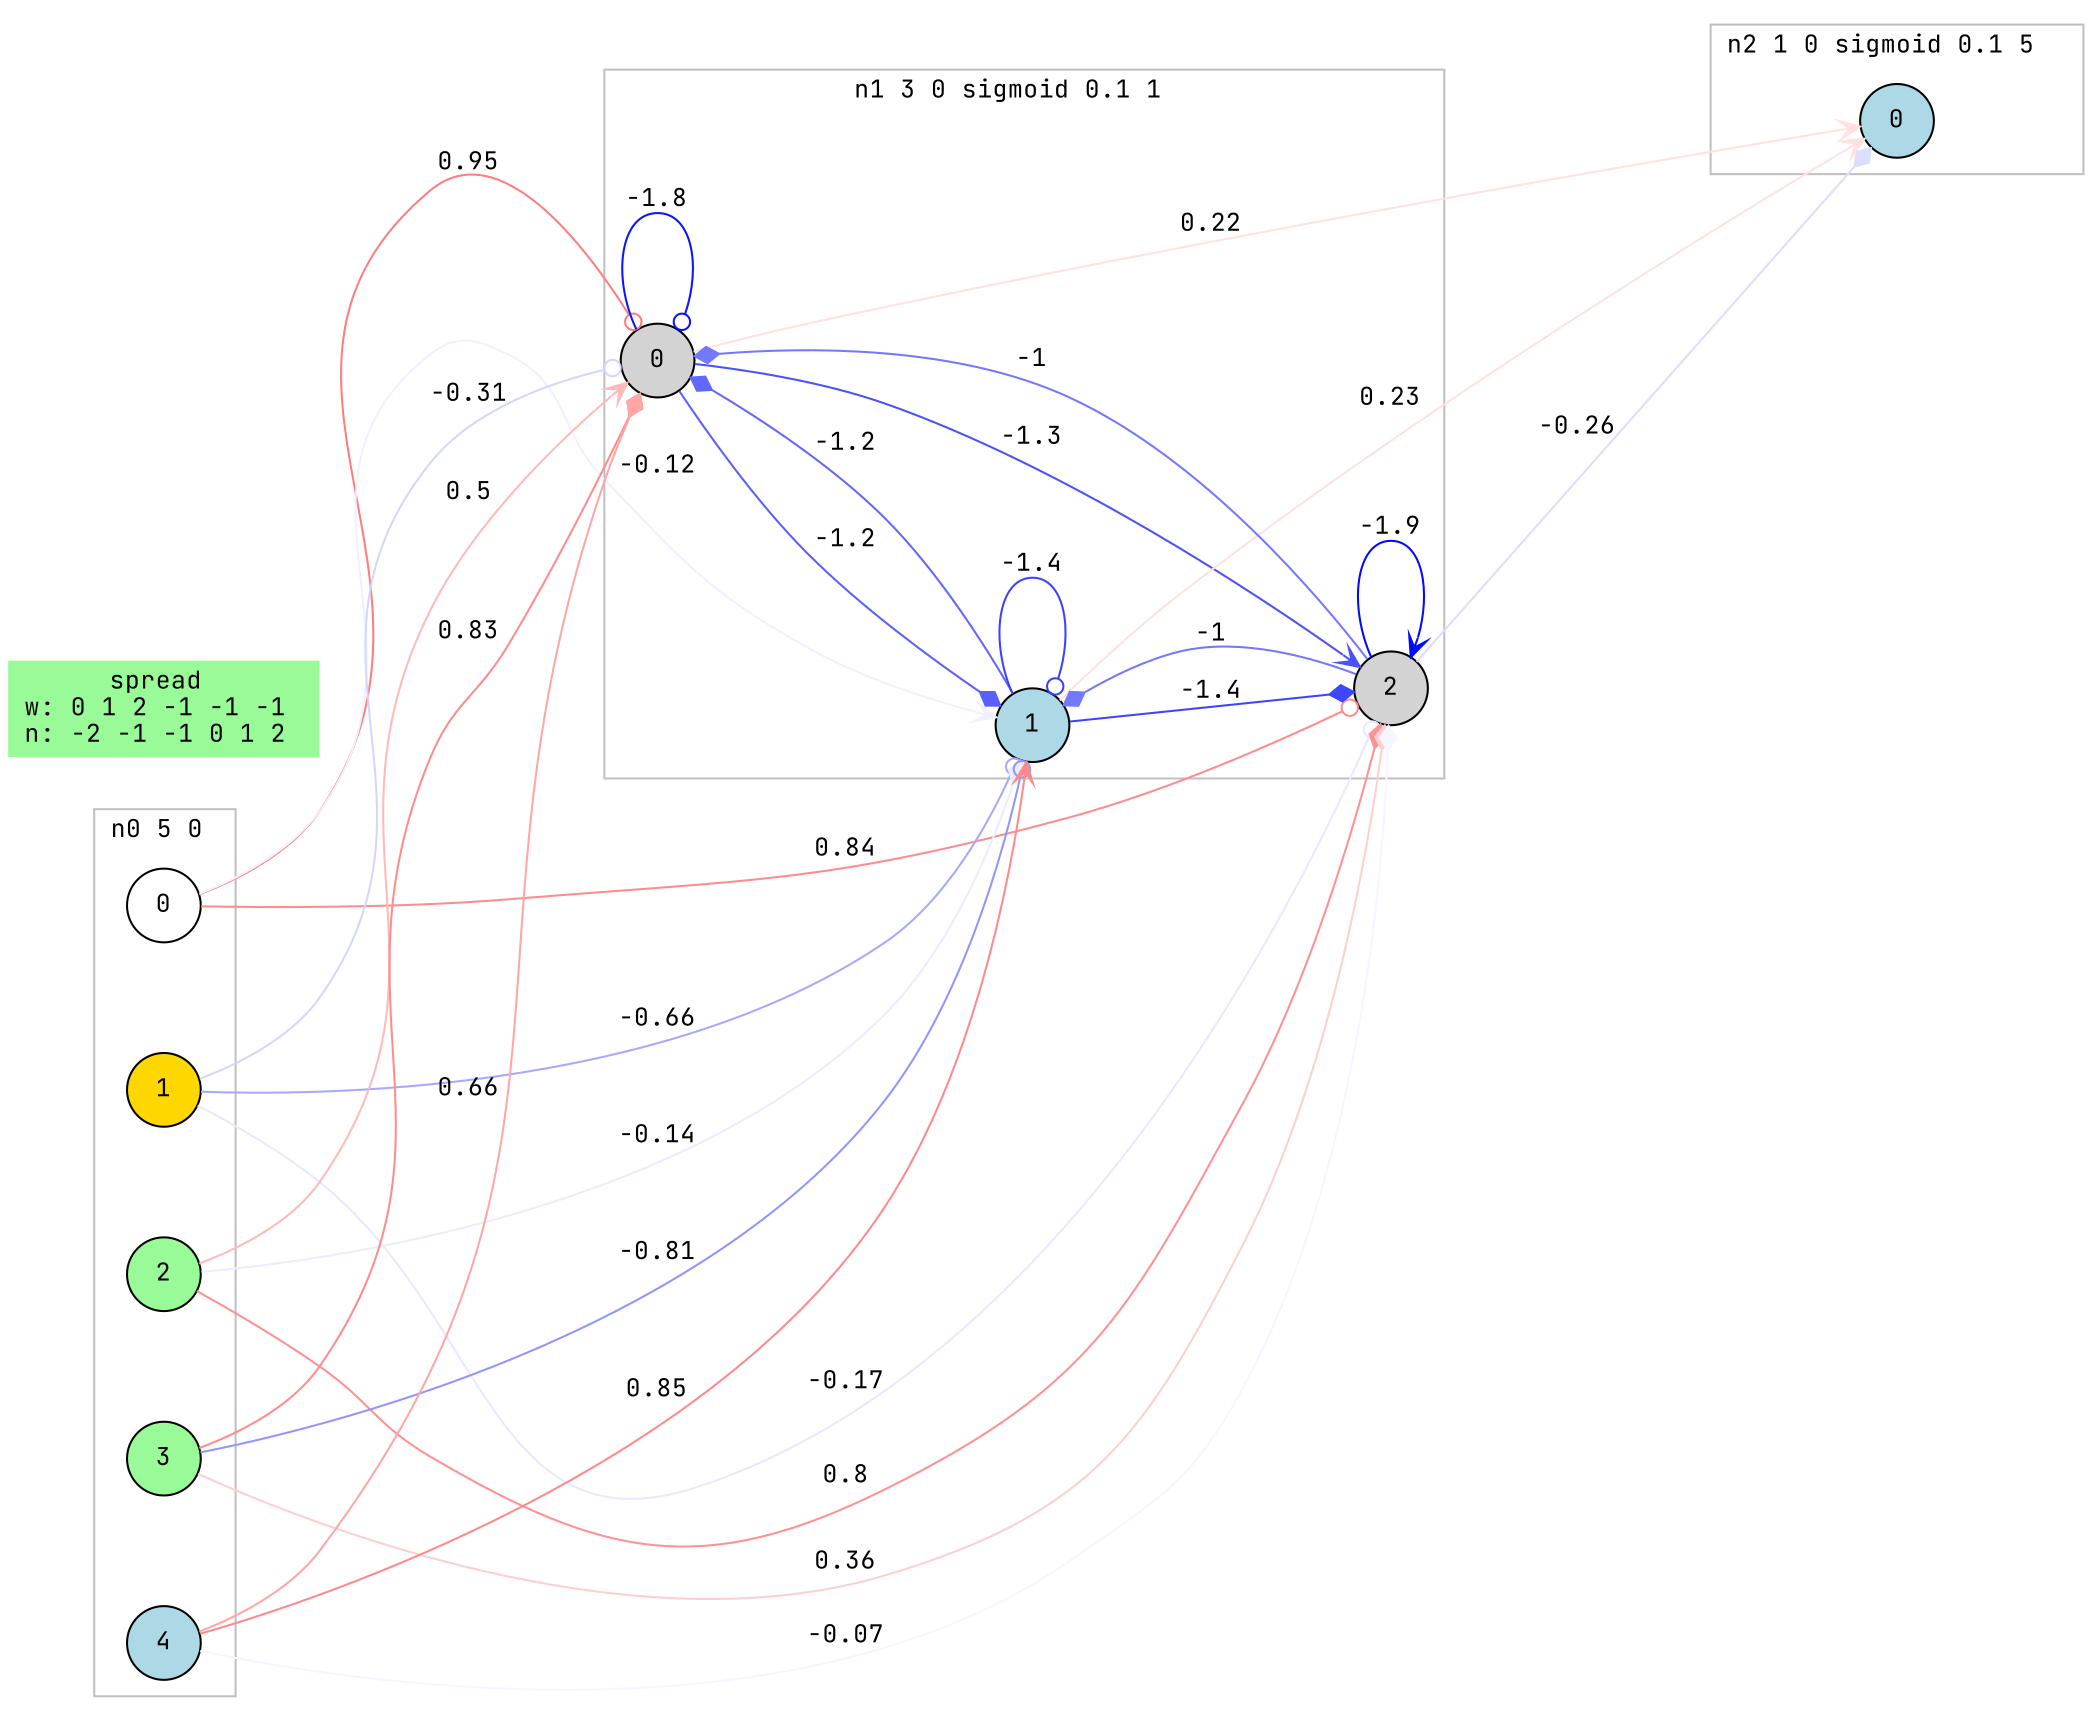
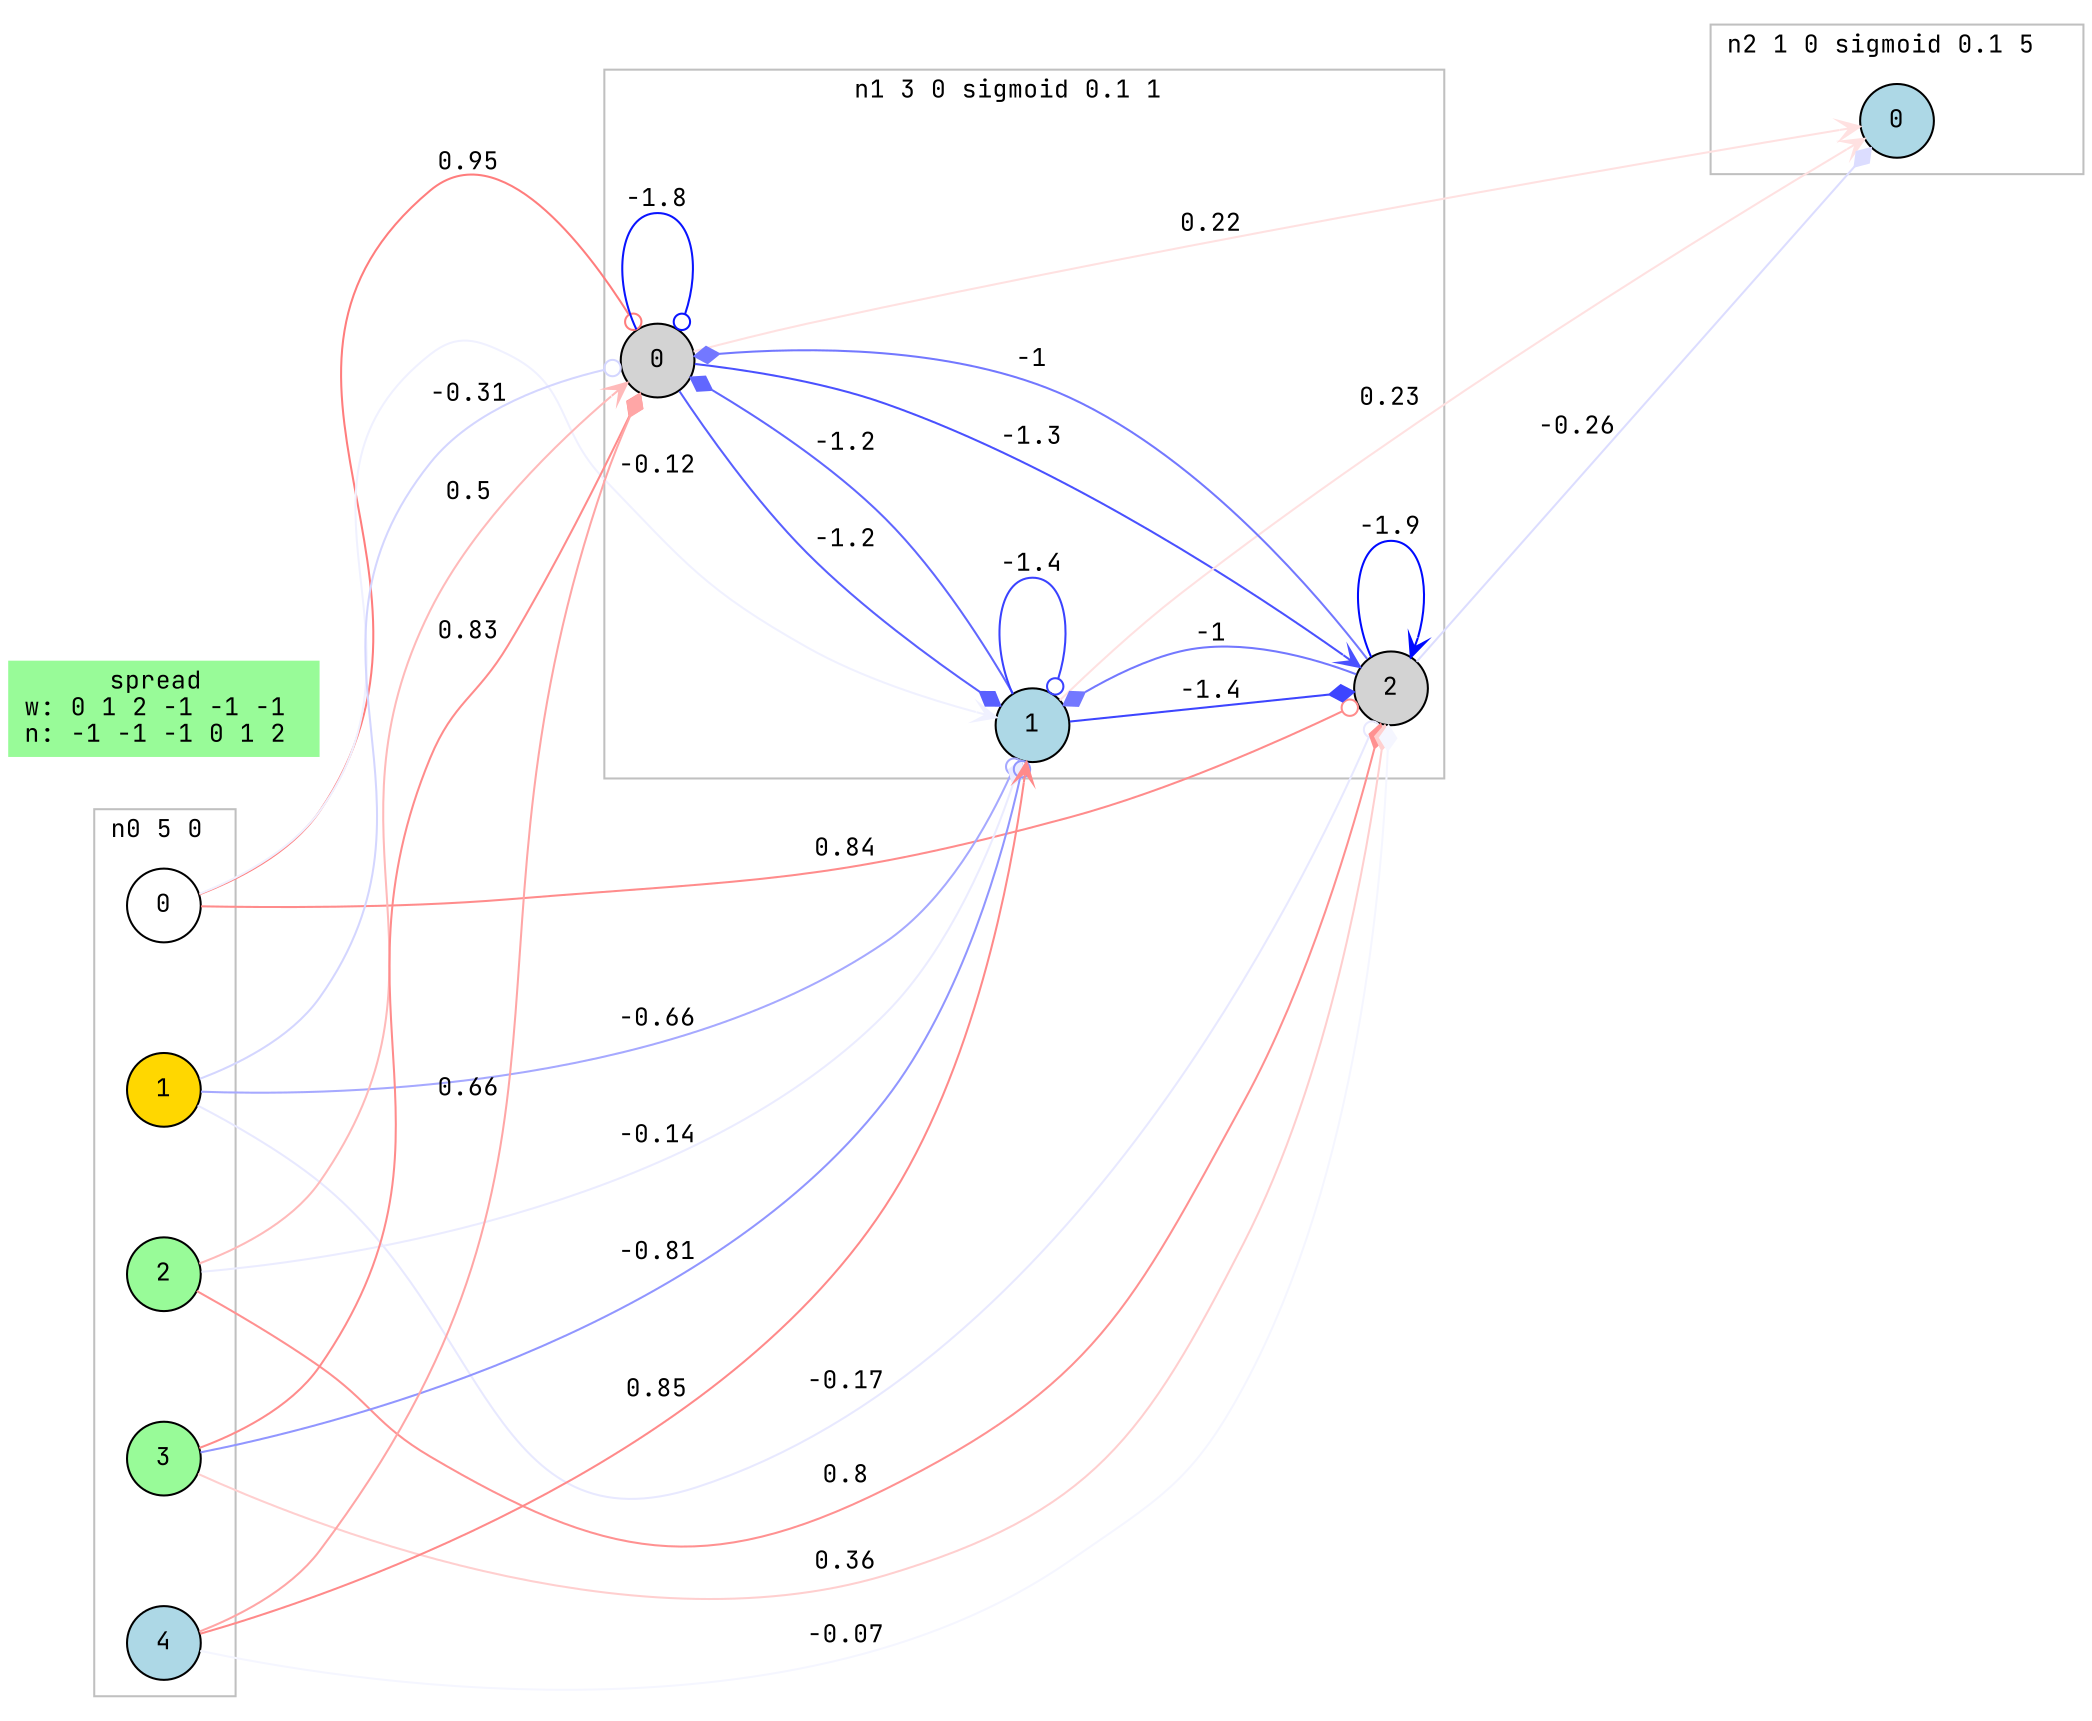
(164, 709) -> (164, 709)
